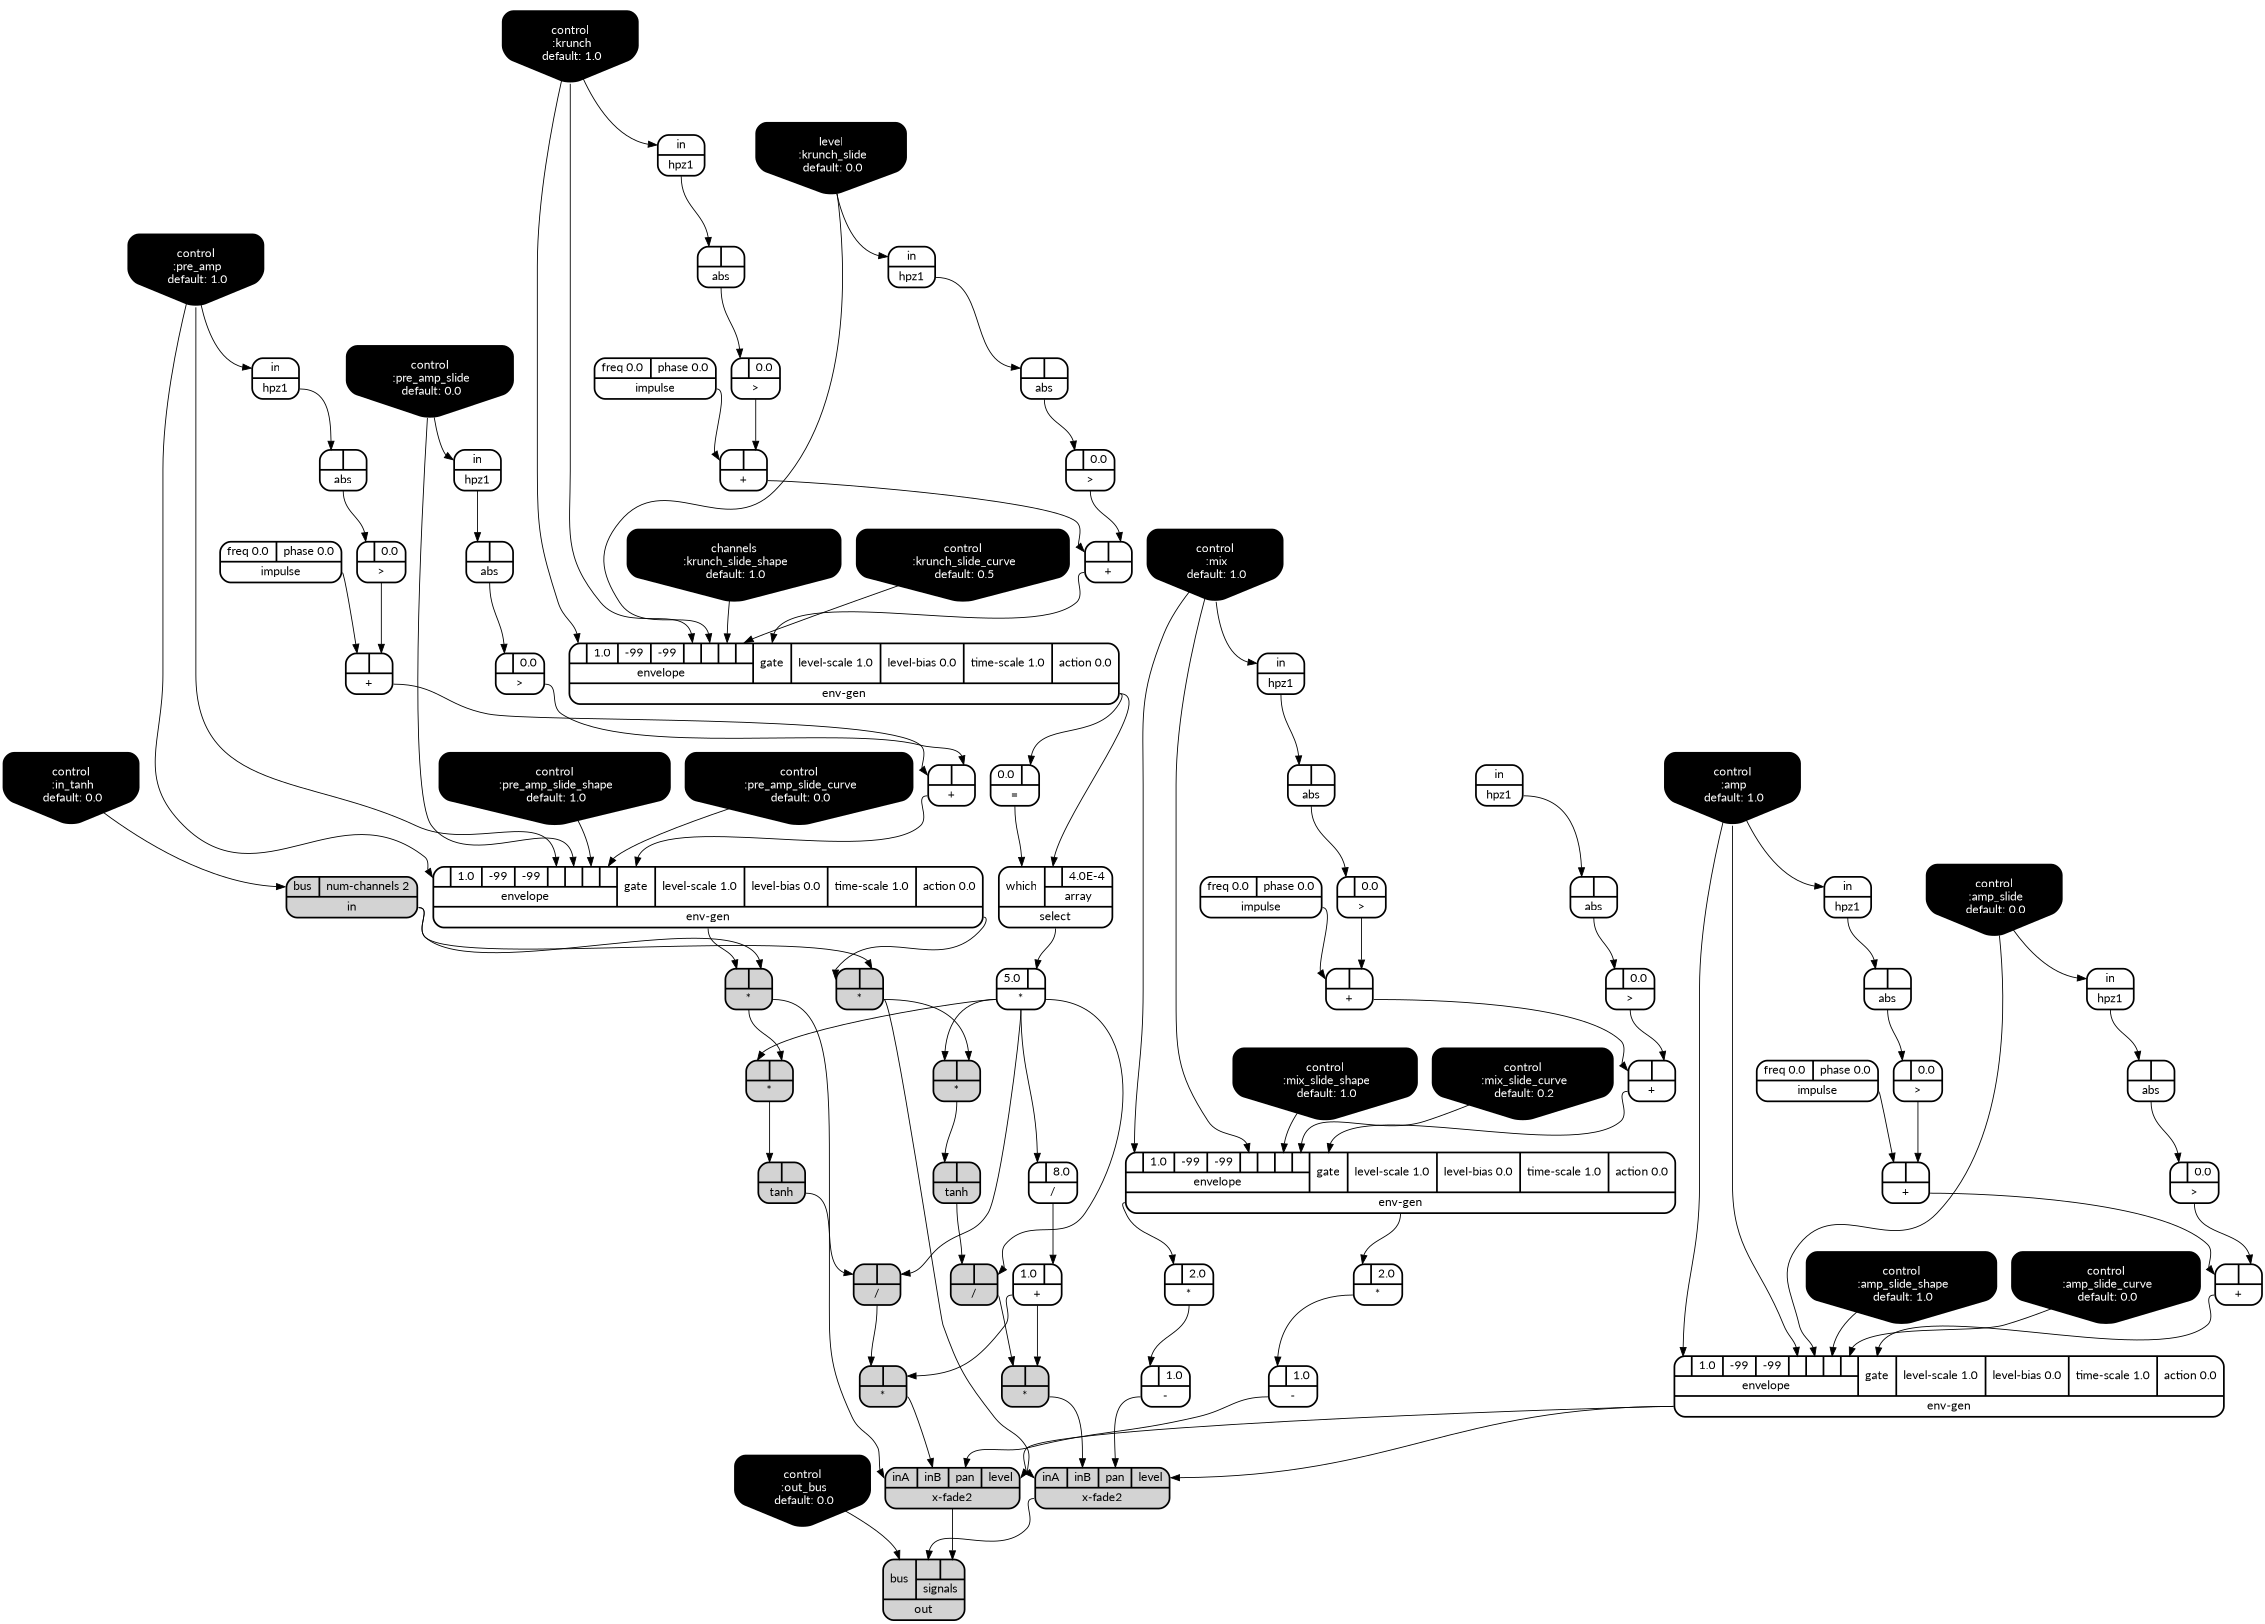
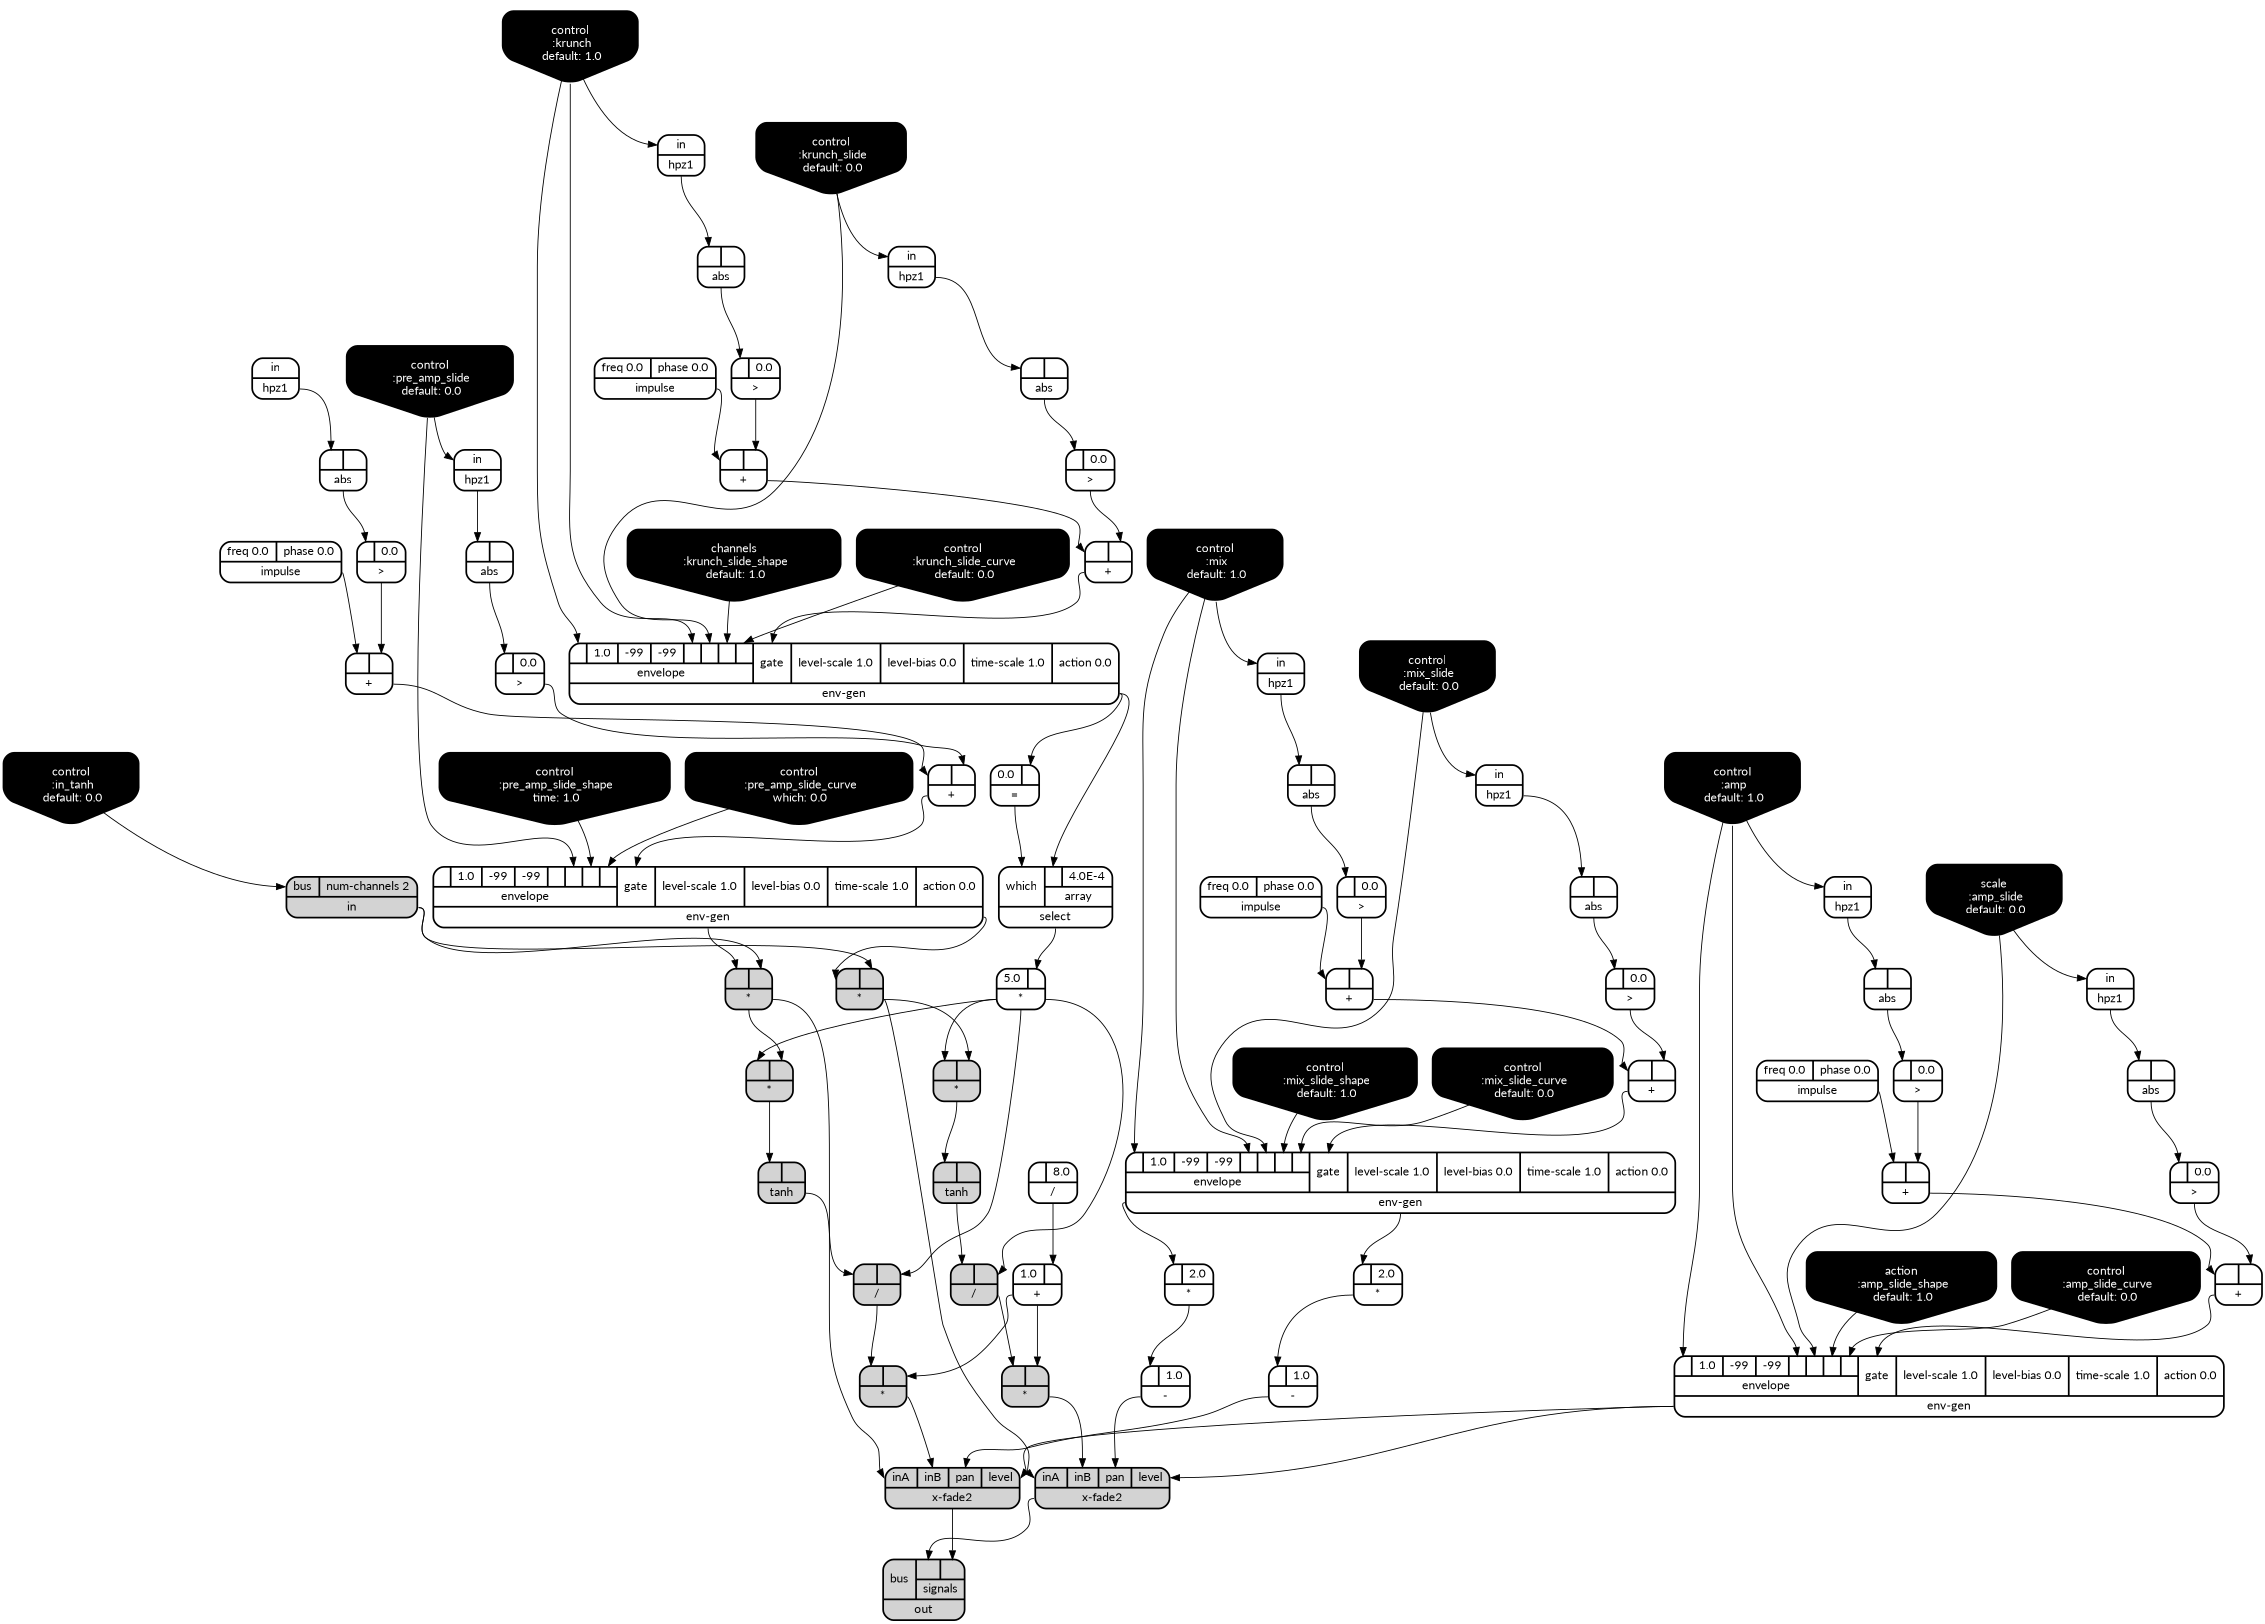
(831, 155) -> (831, 155)
(196, 267) -> none
(963, 562) -> (963, 562)
none -> (1427, 674)
(555, 785) -> (555, 785)
(799, 785) -> (799, 785)
(1994, 897) -> (1994, 897)
(1028, 1081) -> none
(1523, 1081) -> (1523, 1081)
(1901, 1285) -> (1901, 1285)
(803, 1488) -> none
